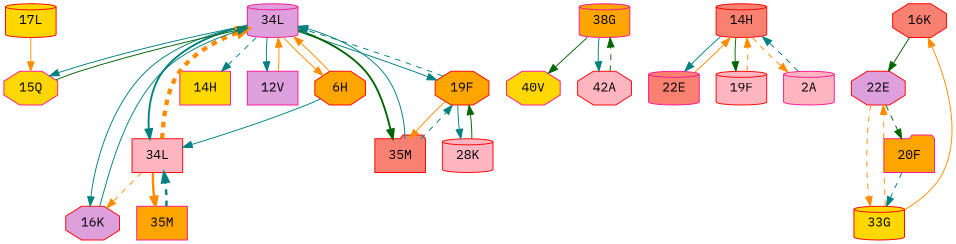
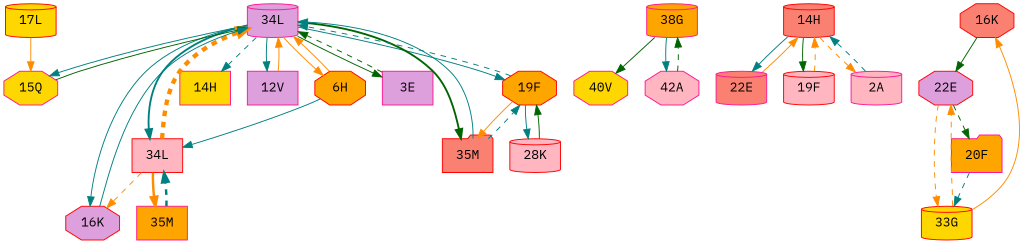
none -> (408, 88)
(605, 88) -> (672, 88)
